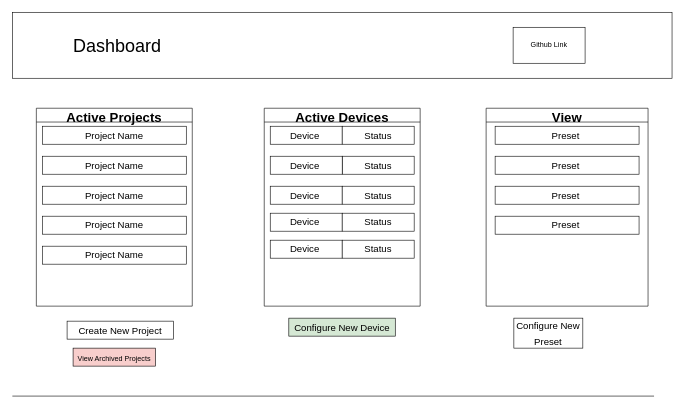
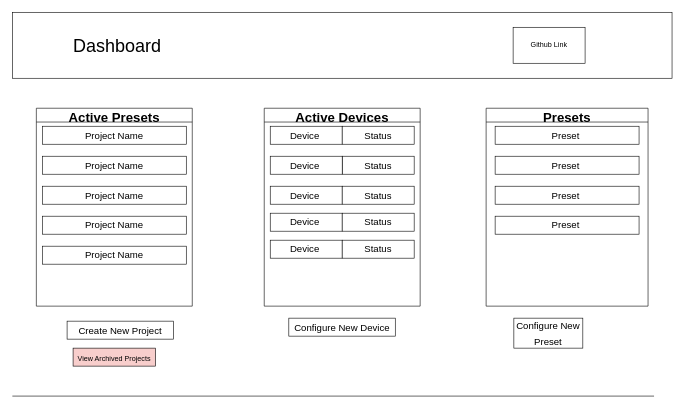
(114, 116) -> (114, 116)
(567, 116) -> (567, 116)
(342, 327) -> (342, 327)
